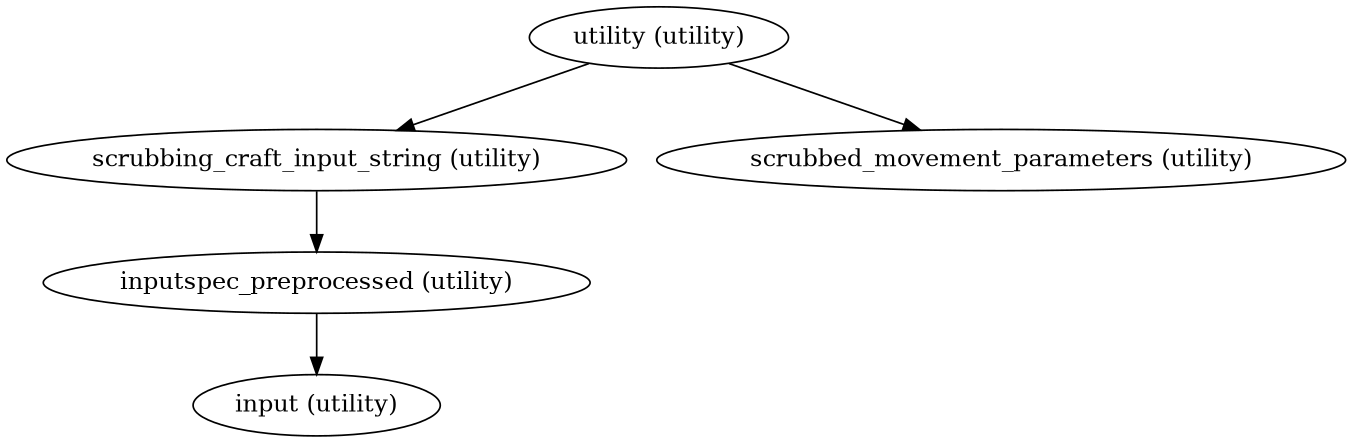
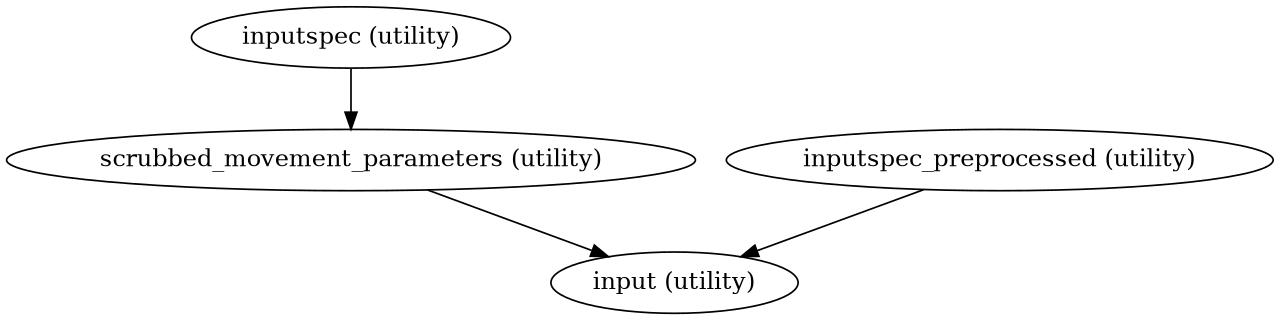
(659, 37) -> (351, 37)
(317, 160) -> none
none -> (510, 220)
